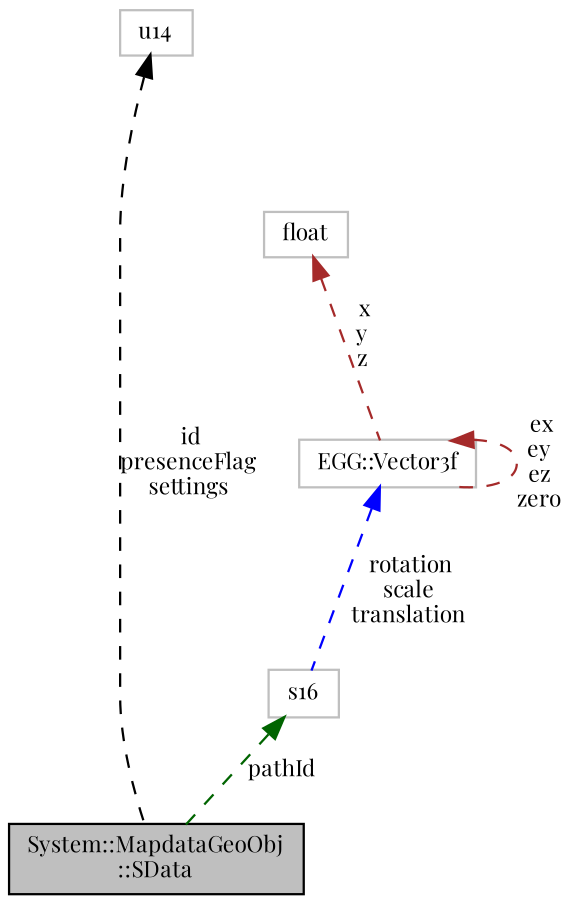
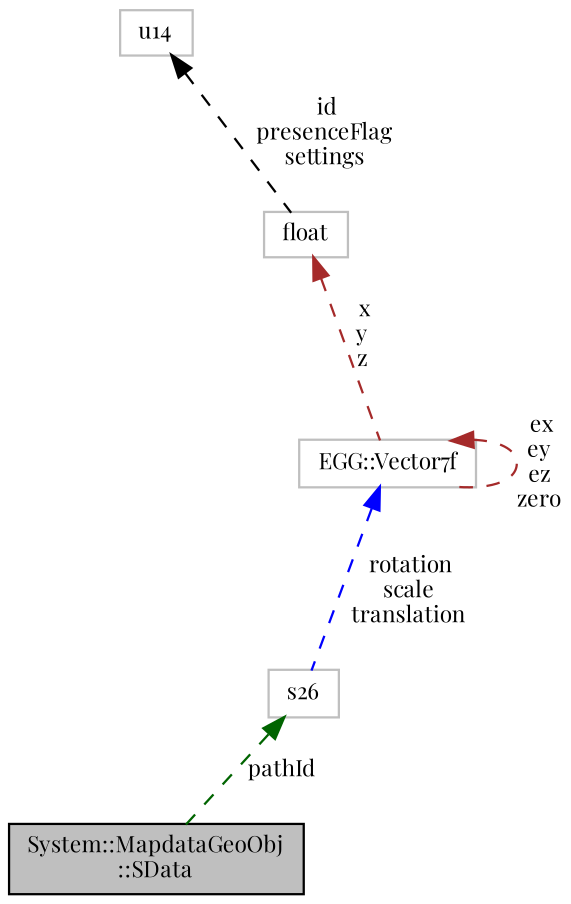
(120, 451) -> (238, 143)
(388, 464) -> (388, 464)
(304, 694) -> (304, 694)
